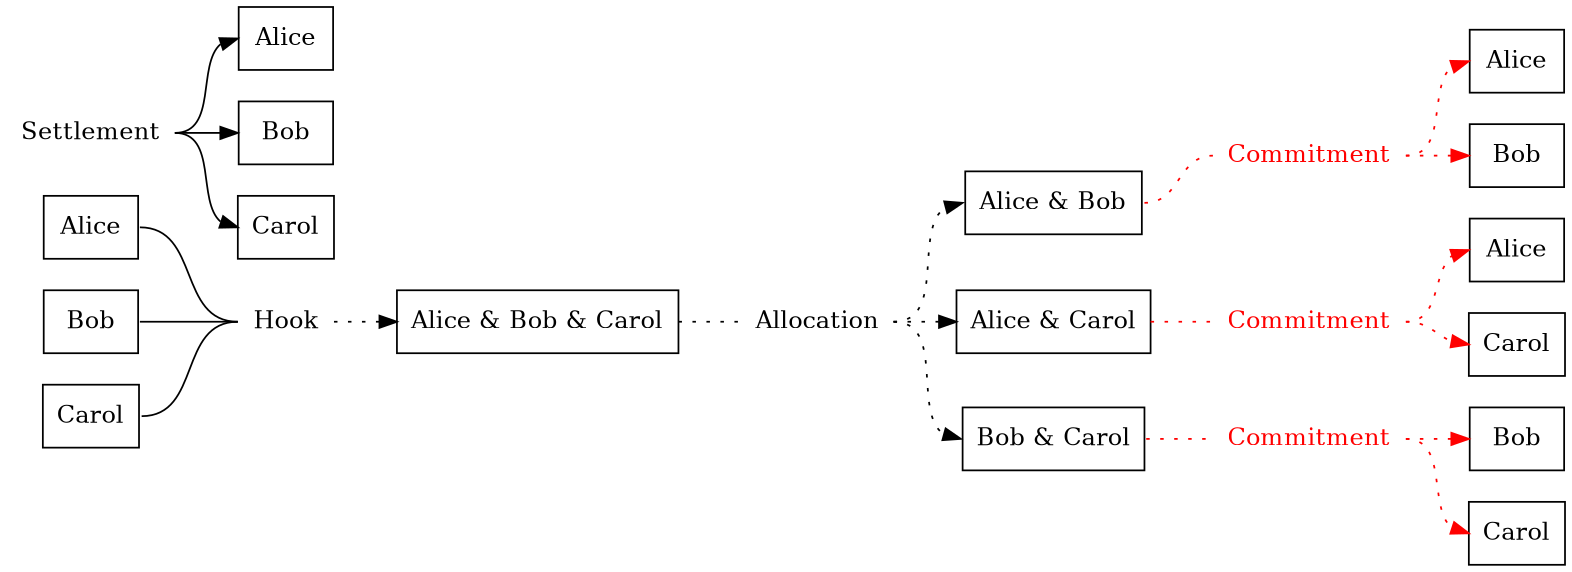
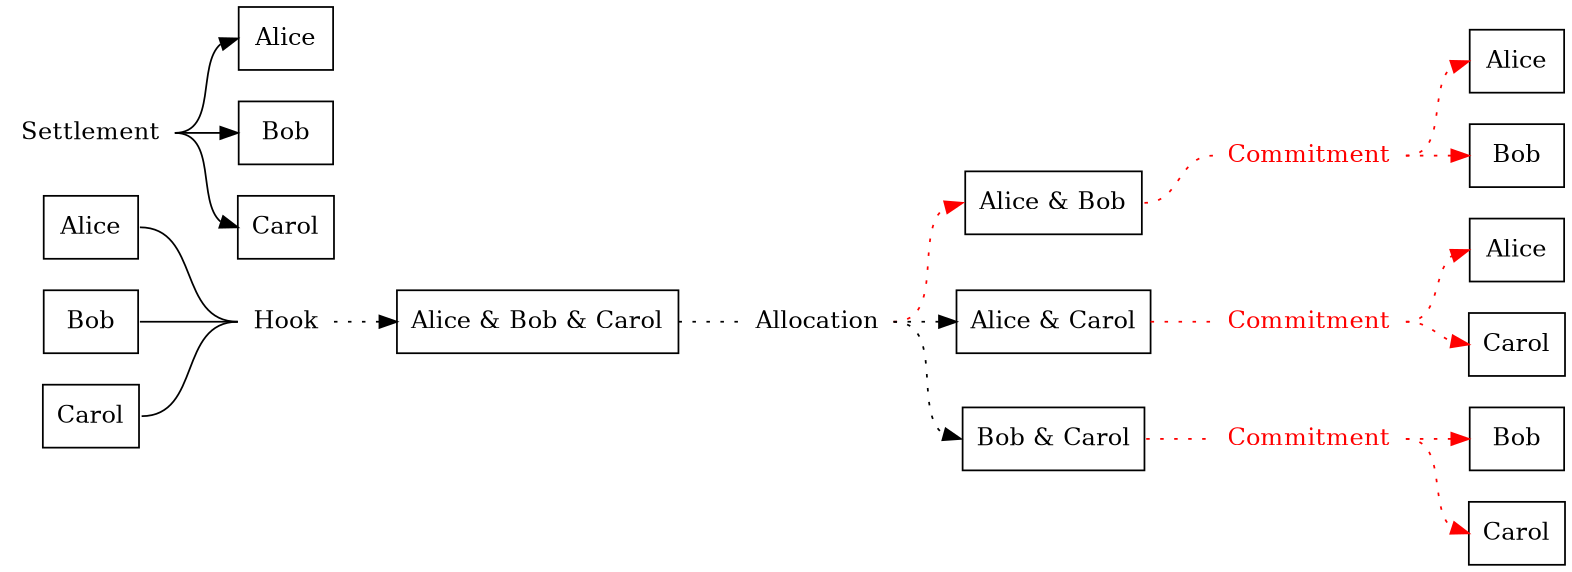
(927, 271) -> (927, 271)
